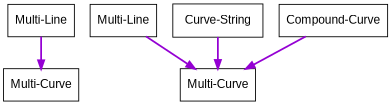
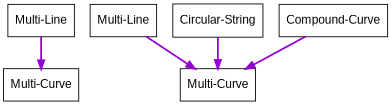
(218, 21) -> (218, 21)
